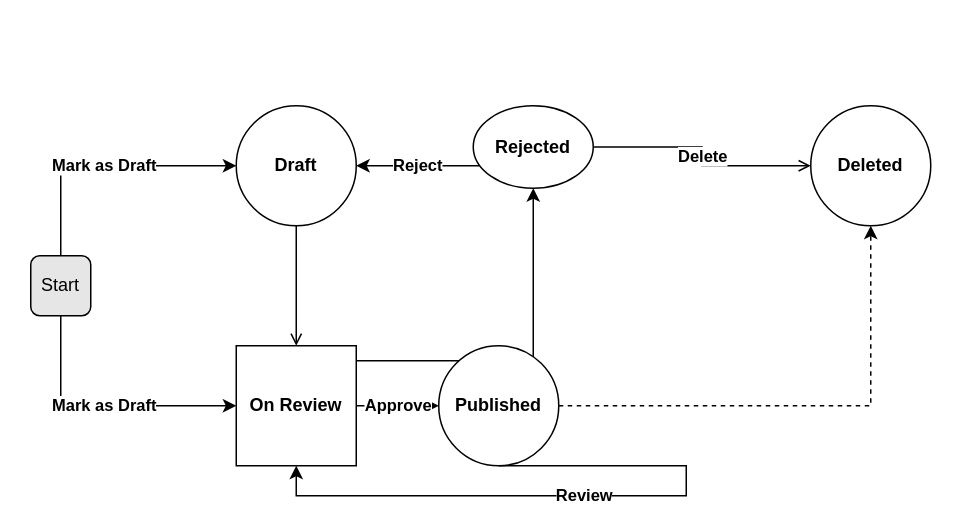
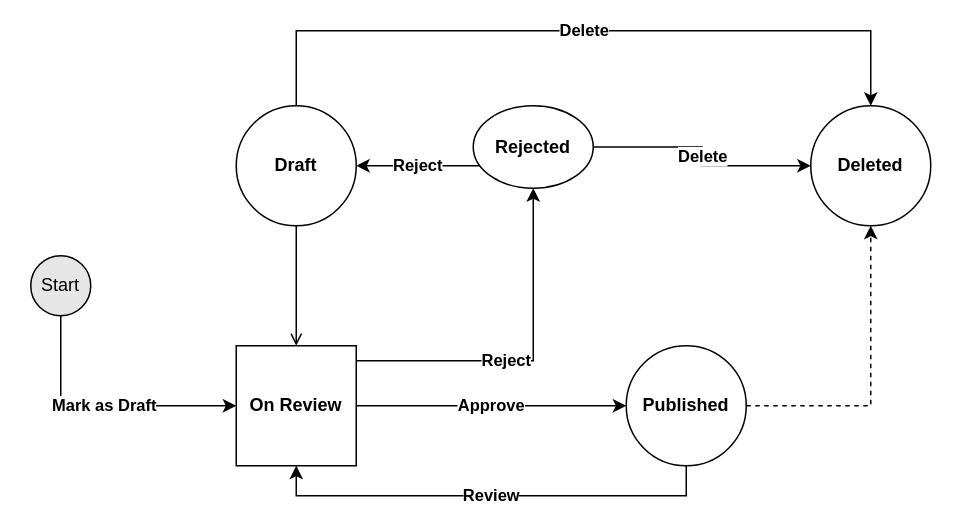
none -> (578, 31)
(98, 166) -> none
(801, 166) -> (799, 166)
(61, 286) -> (61, 286)
(499, 406) -> (686, 406)
